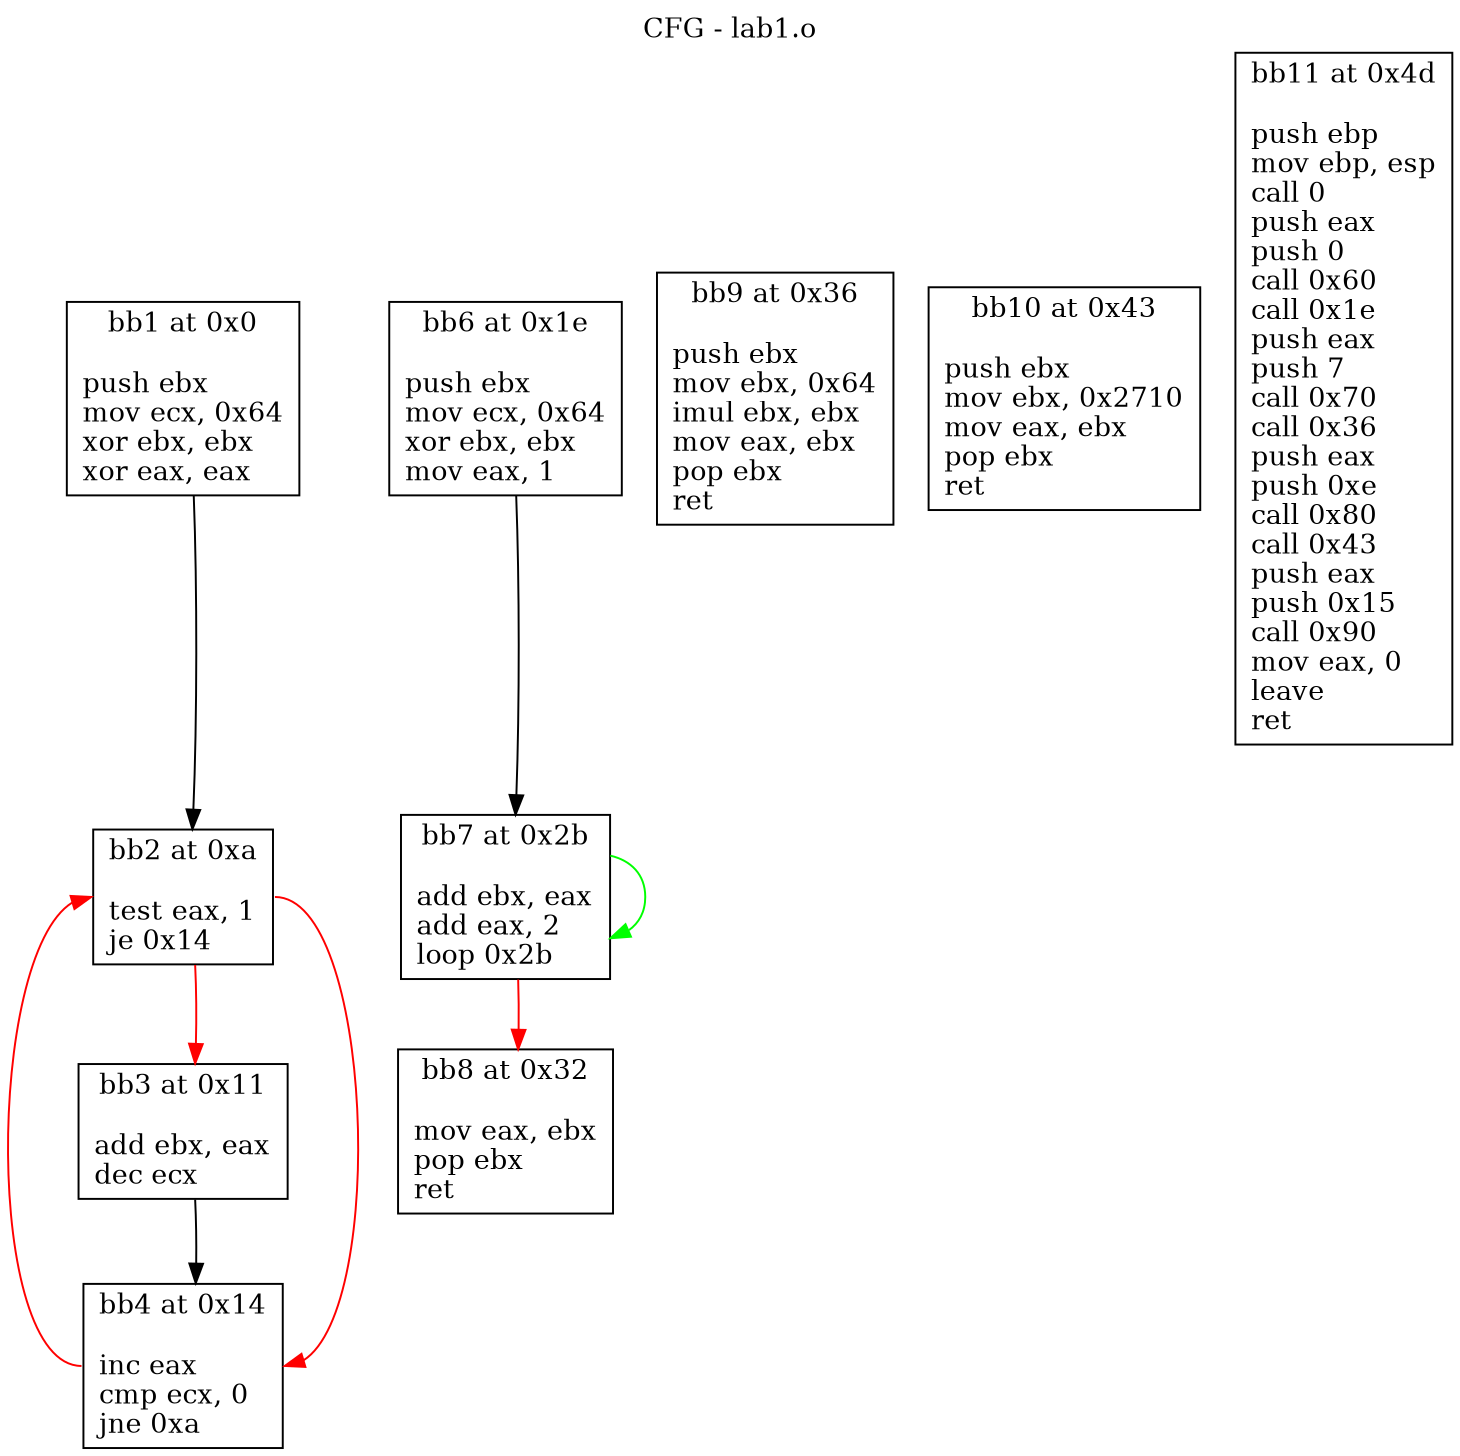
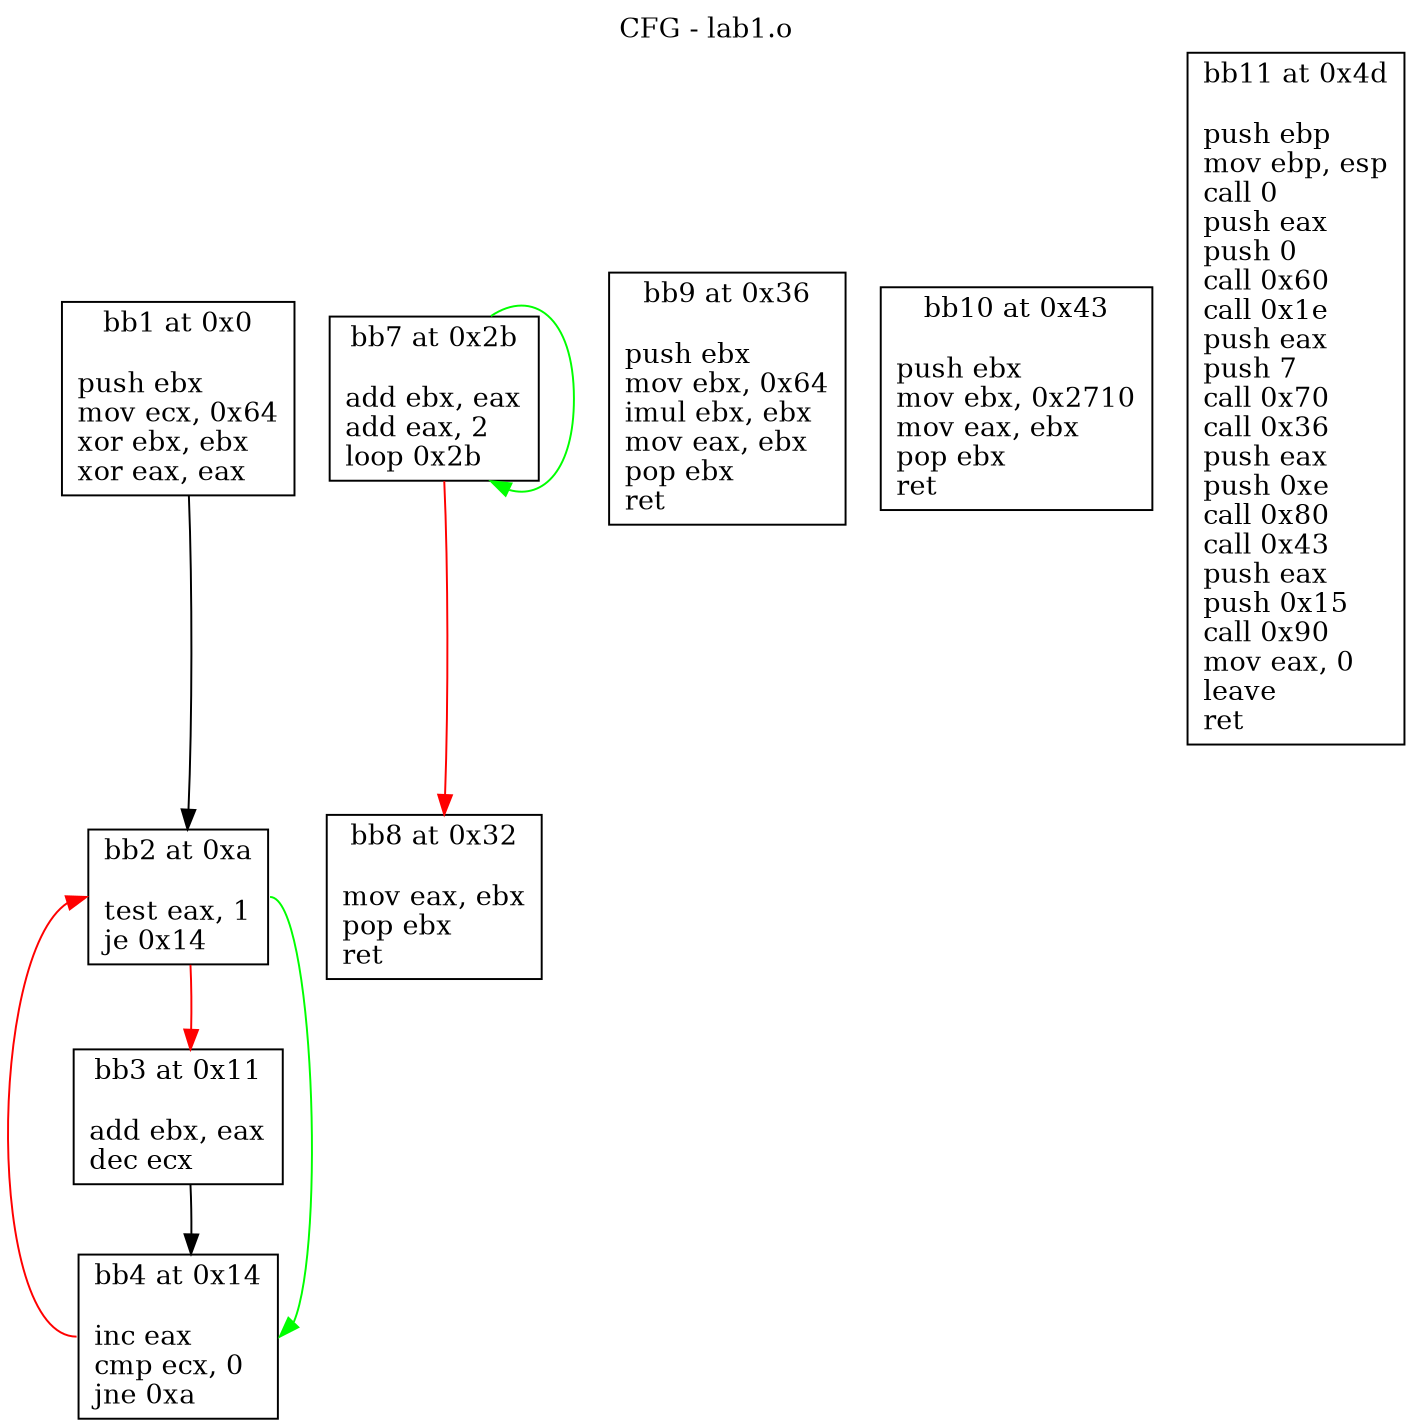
(506, 399) -> none
(357, 1121) -> (311, 1106)
